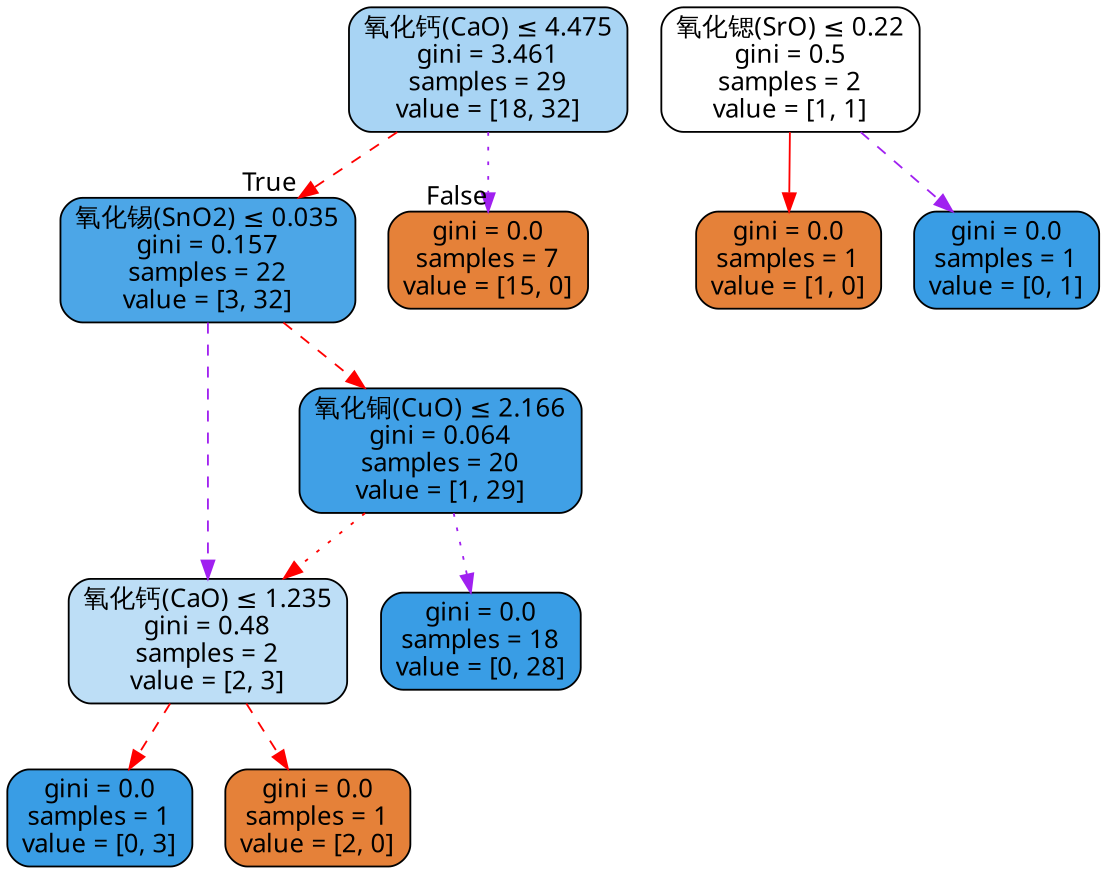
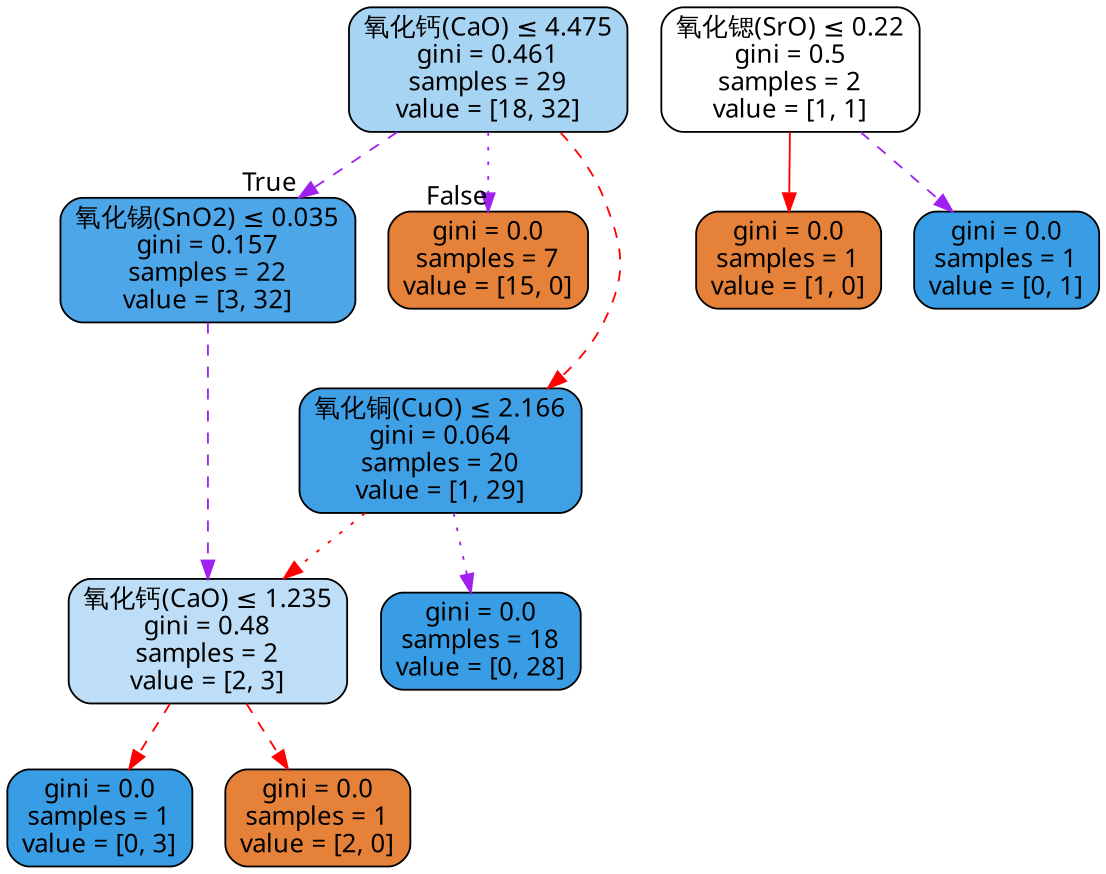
(488, 55) -> (488, 55)
(356, 160) -> (356, 160)
(317, 349) -> (620, 255)
